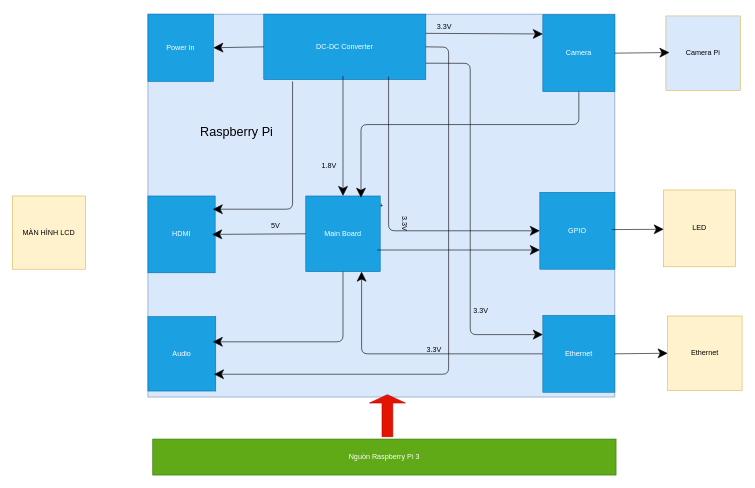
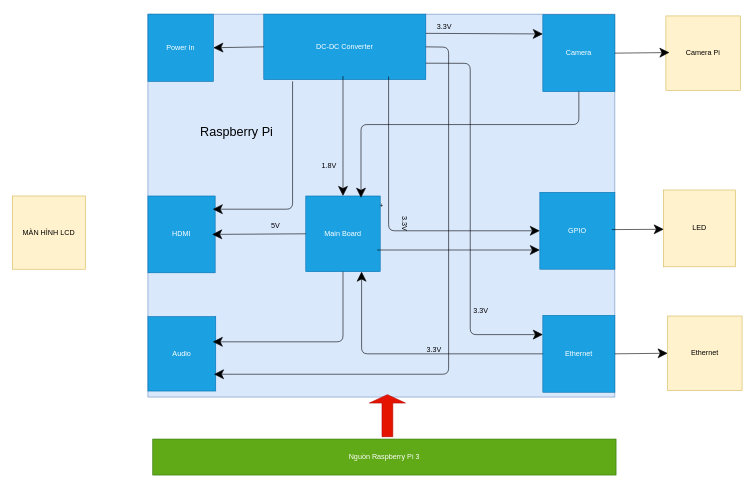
(703, 53) -> (703, 53)
